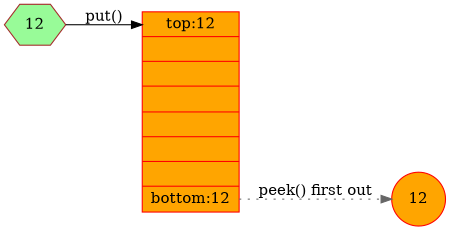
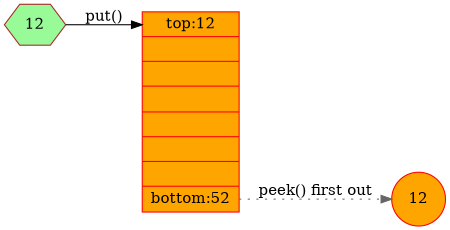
(191, 199) -> (191, 199)
